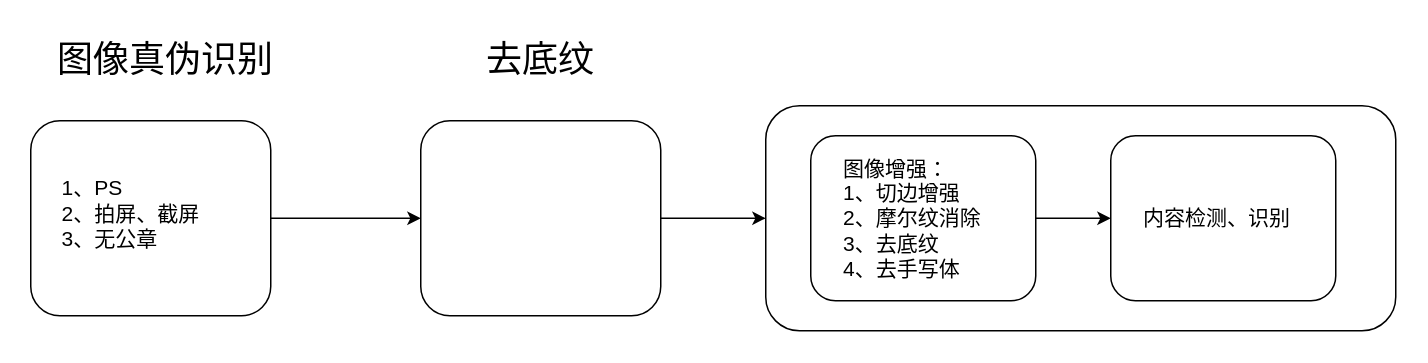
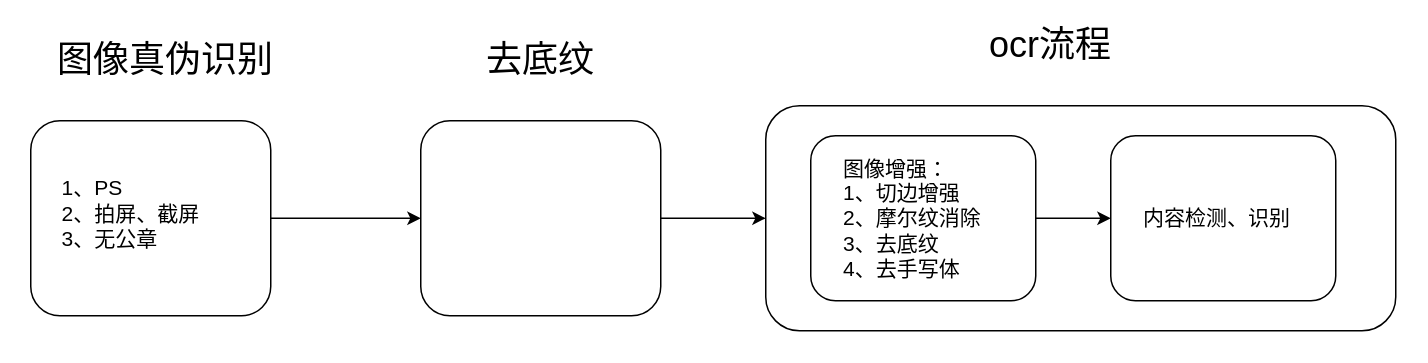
none -> (1051, 46)
